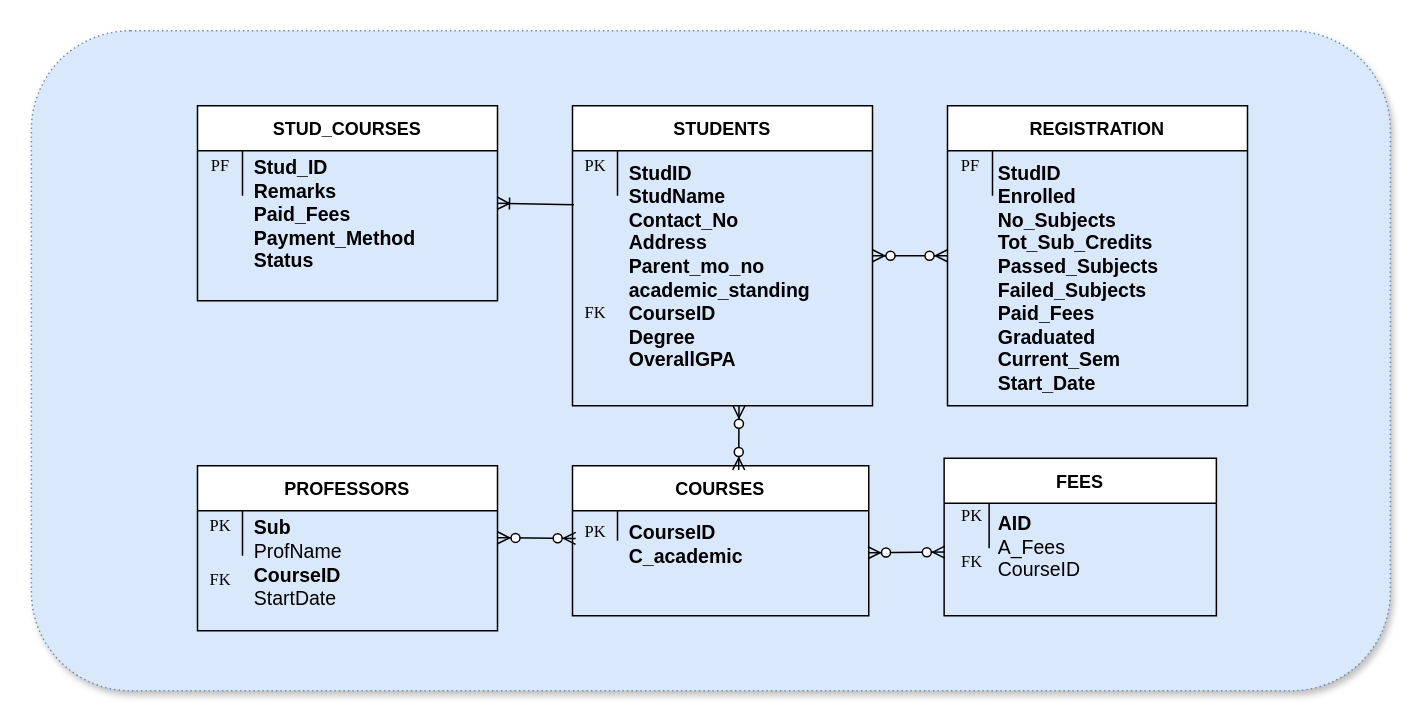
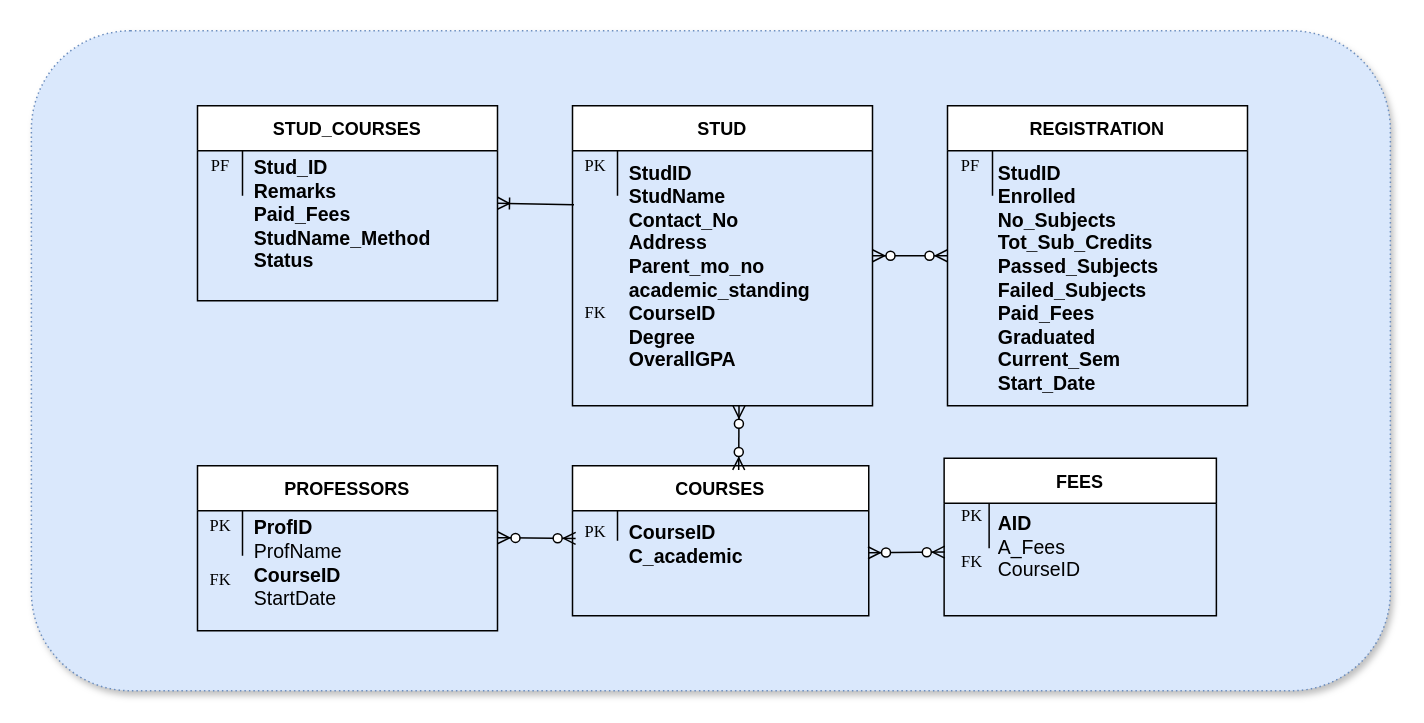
(722, 129) -> (722, 129)
(331, 235) -> (336, 235)
(303, 563) -> (303, 563)
